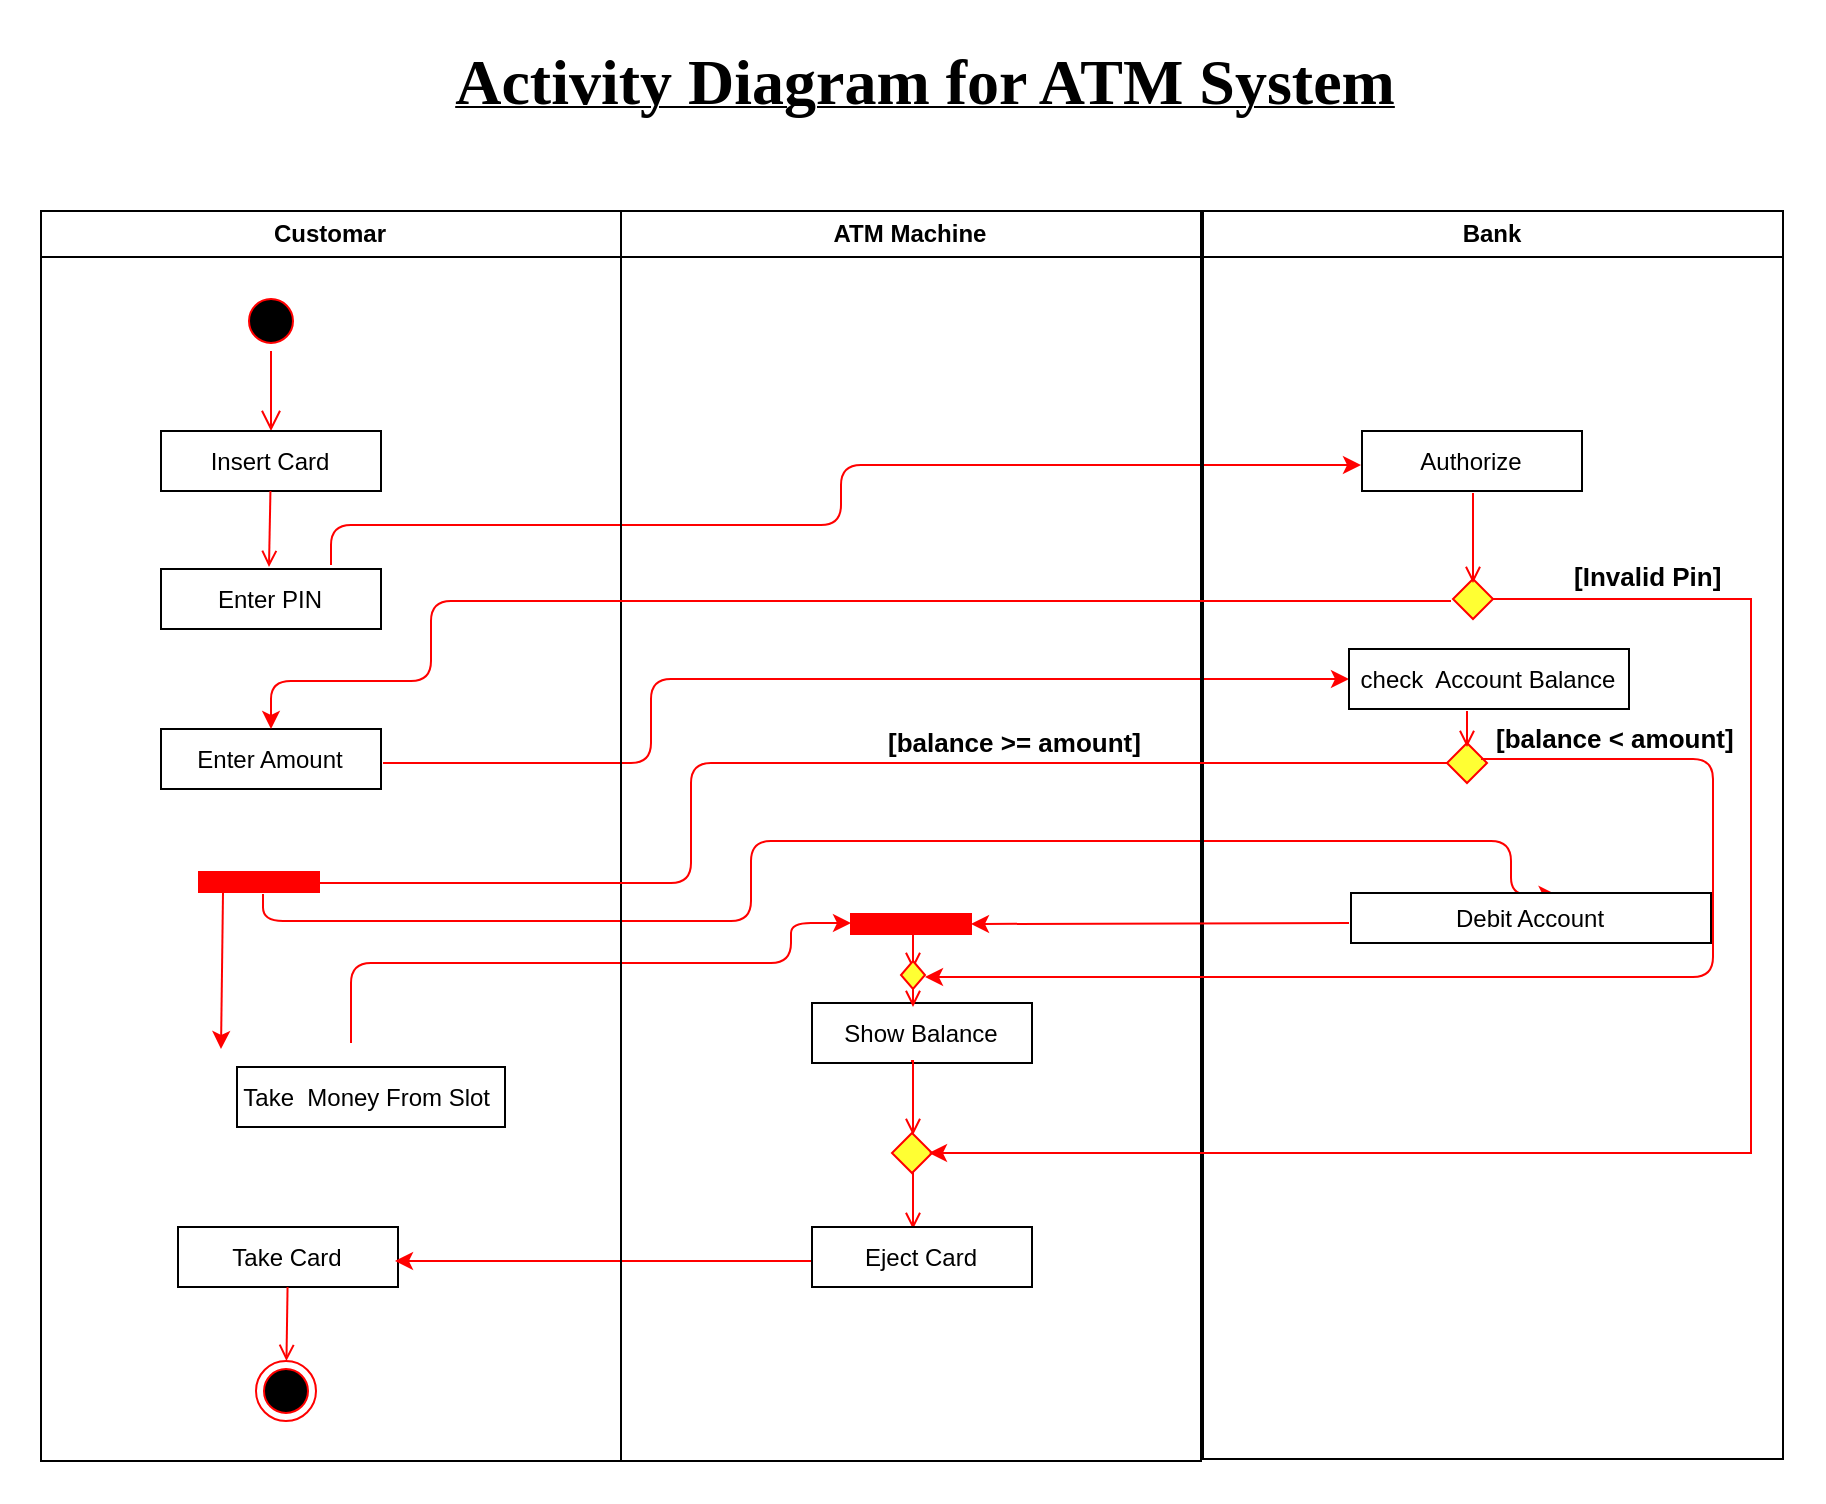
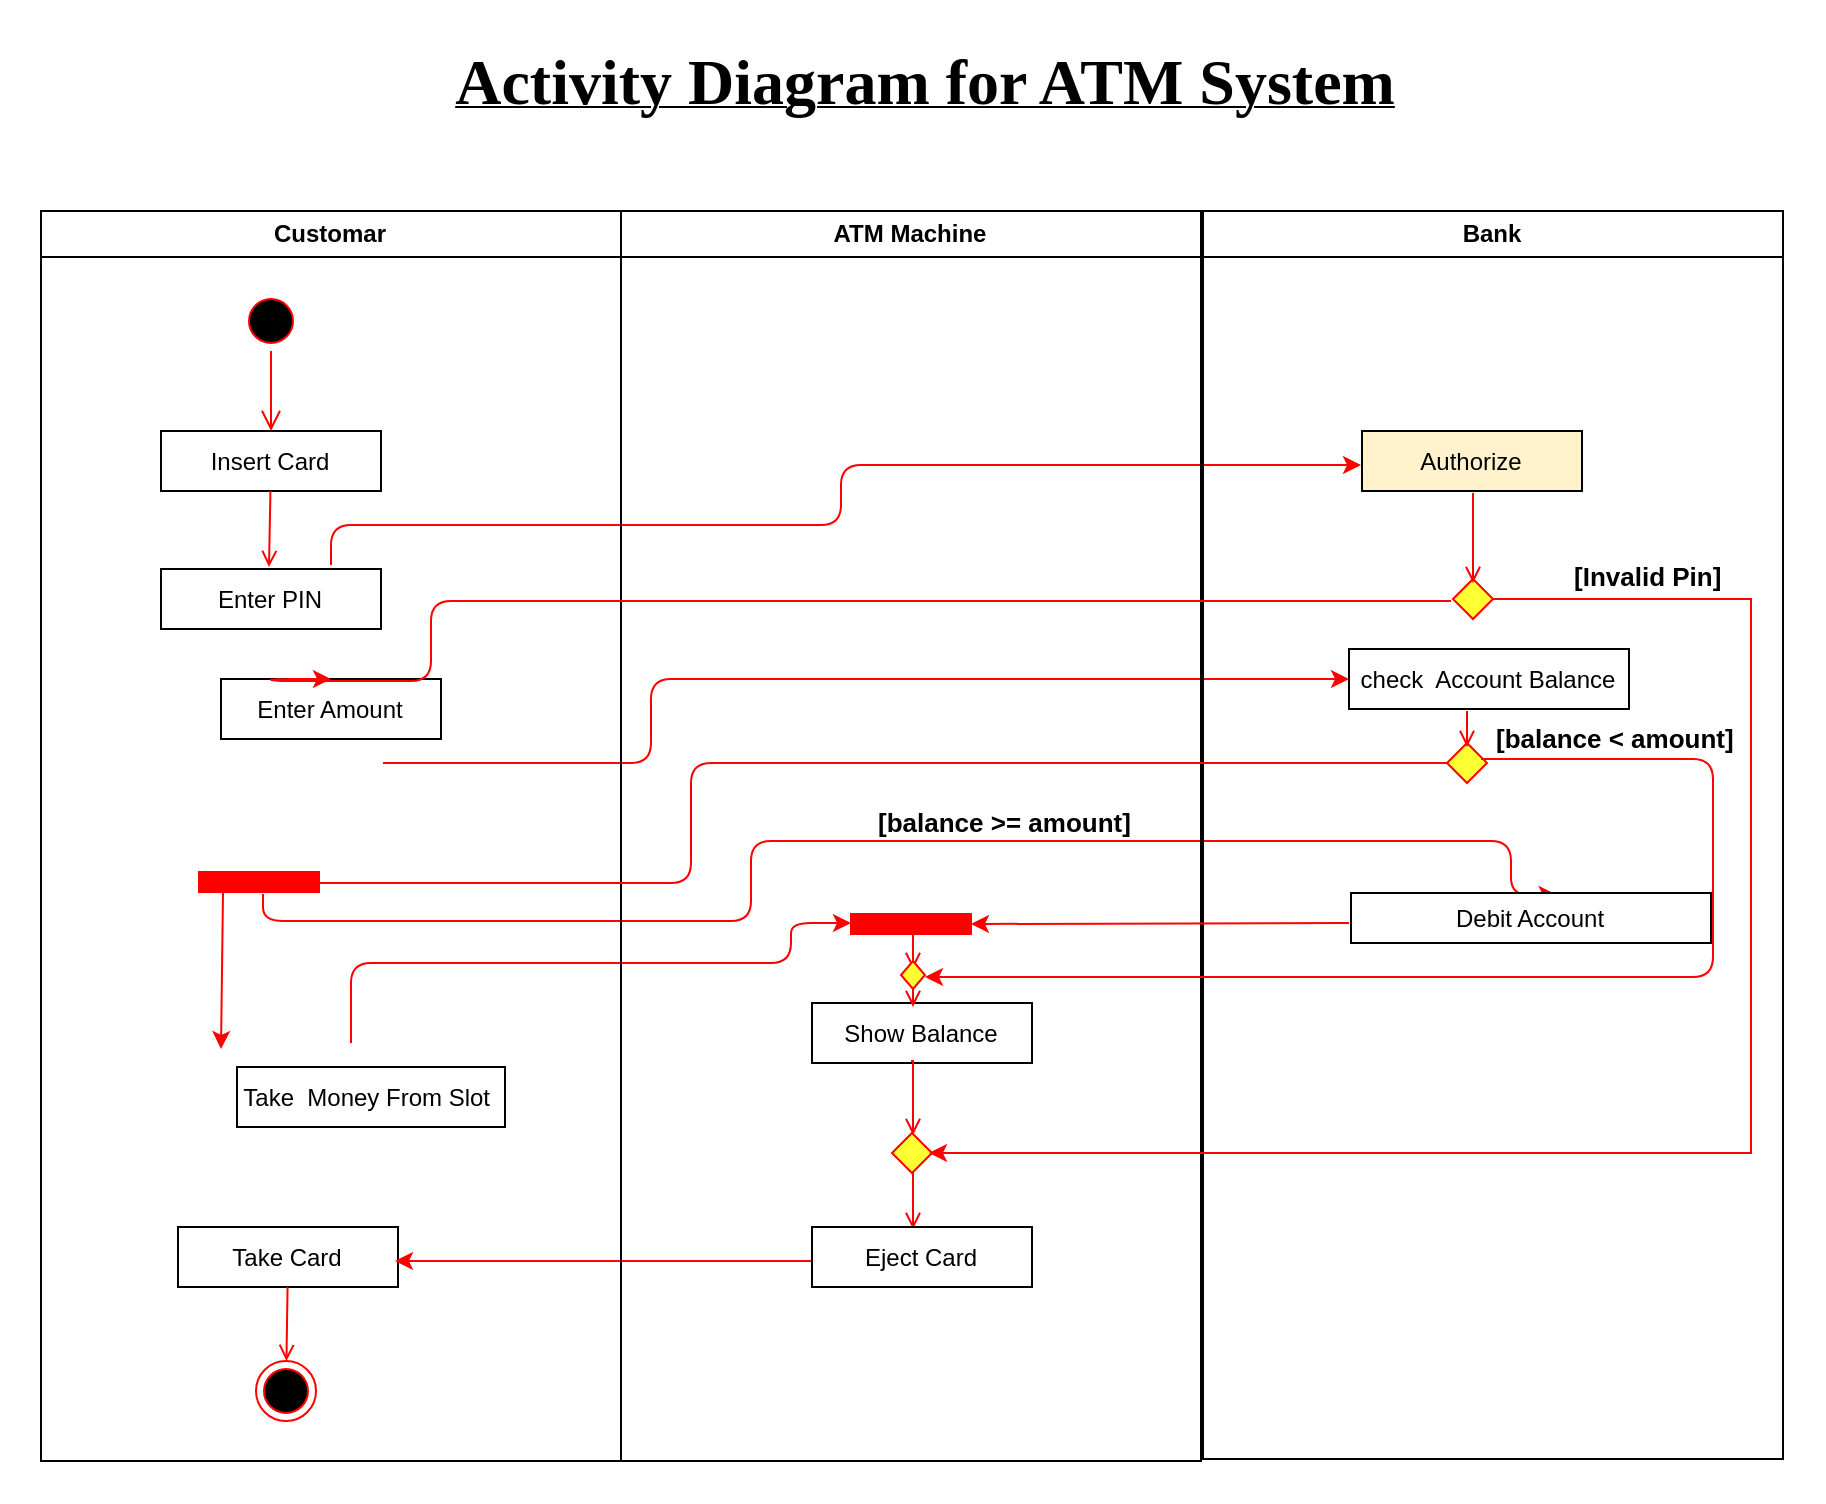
(1472, 461) -> (1472, 461)
(1025, 743) -> (1015, 823)
(271, 759) -> (331, 709)
